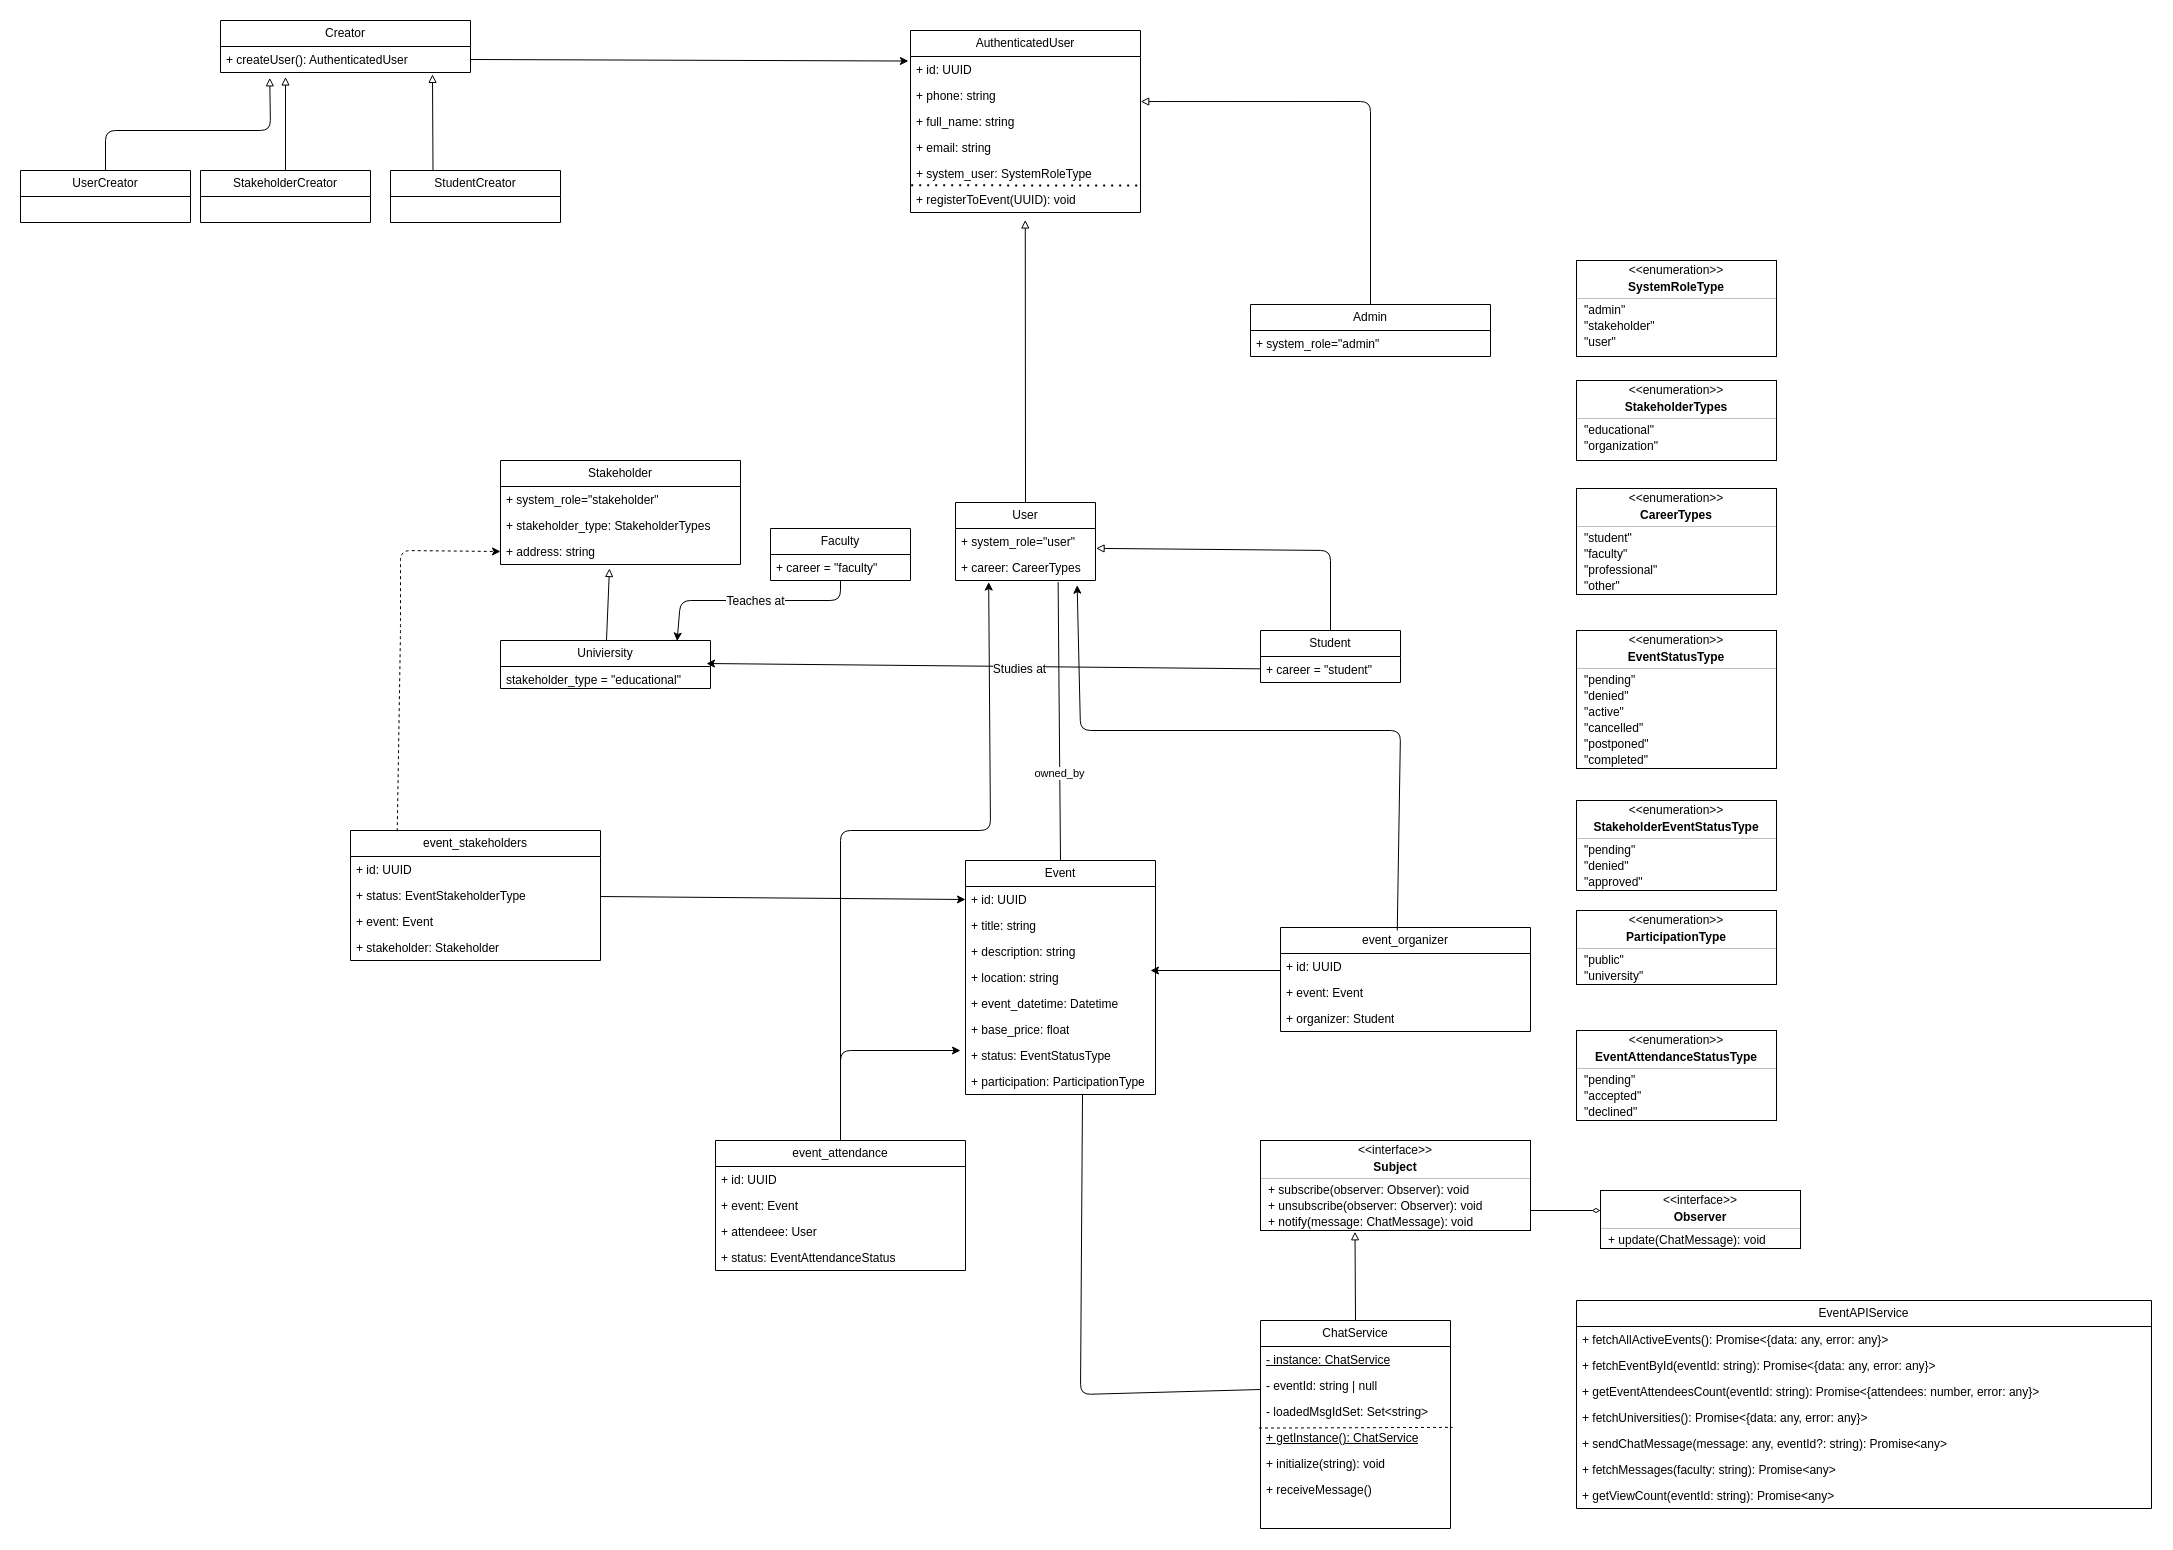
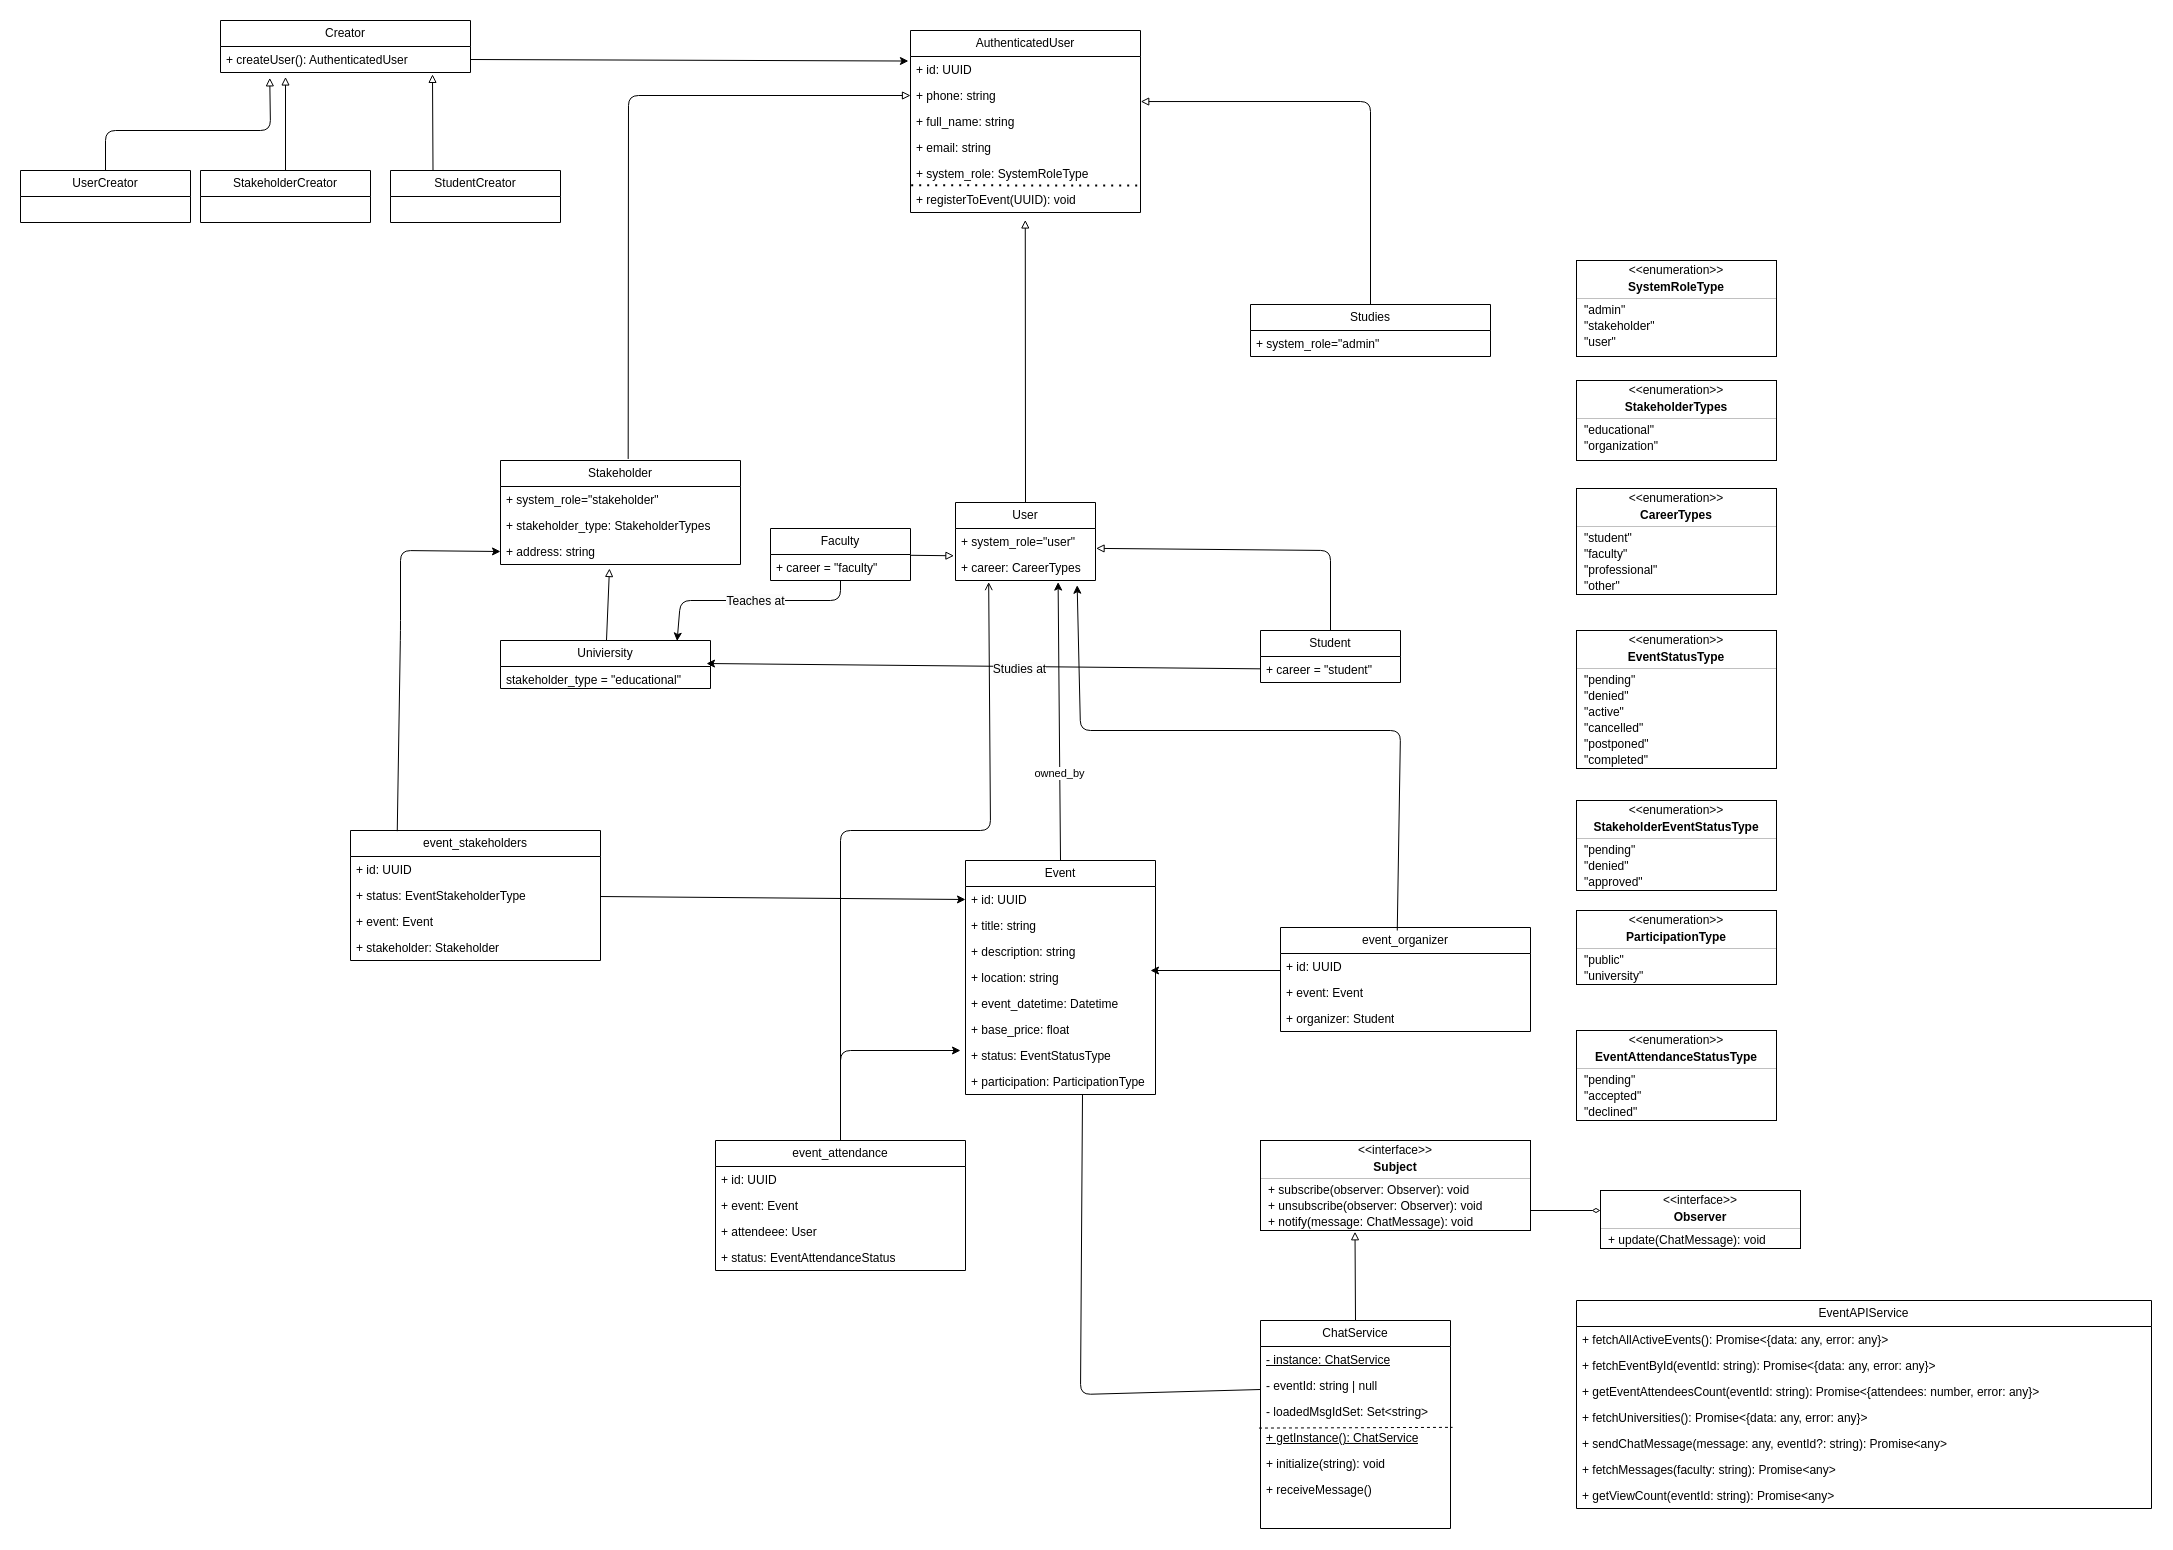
none -> (628, 146)
(1008, 175) -> (1006, 175)
(1371, 318) -> (1371, 318)
none -> (928, 555)
(1058, 587) -> (1058, 590)
(989, 590) -> (989, 588)
(400, 648) -> (400, 648)
